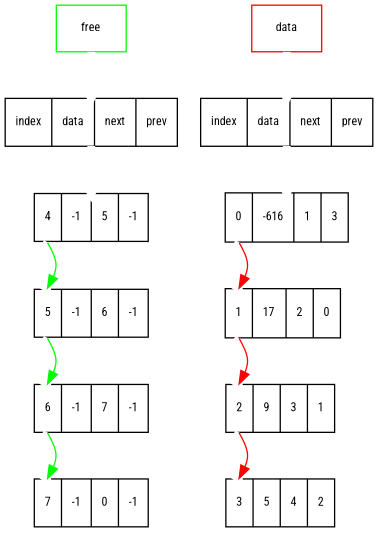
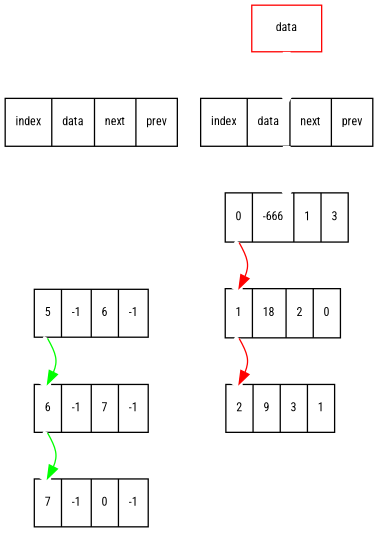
(91, 28) -> none
(91, 217) -> none
(273, 217) -> (273, 217)
(269, 313) -> (269, 313)
(280, 503) -> none
